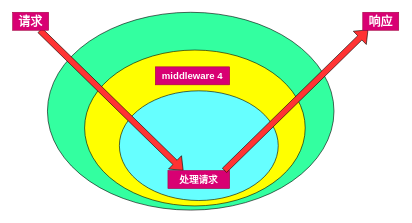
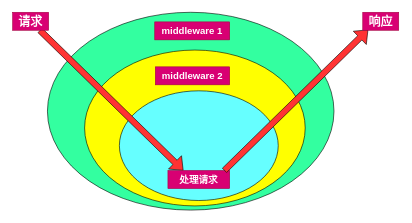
none -> (192, 31)
(192, 76) -> (192, 76)
